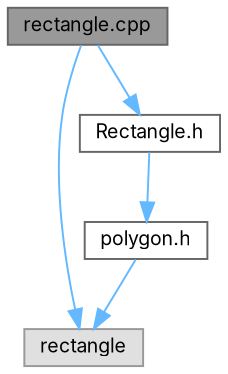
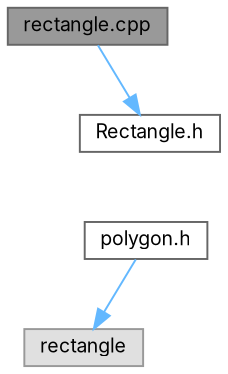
(59, 177) -> none
(148, 177) -> none
